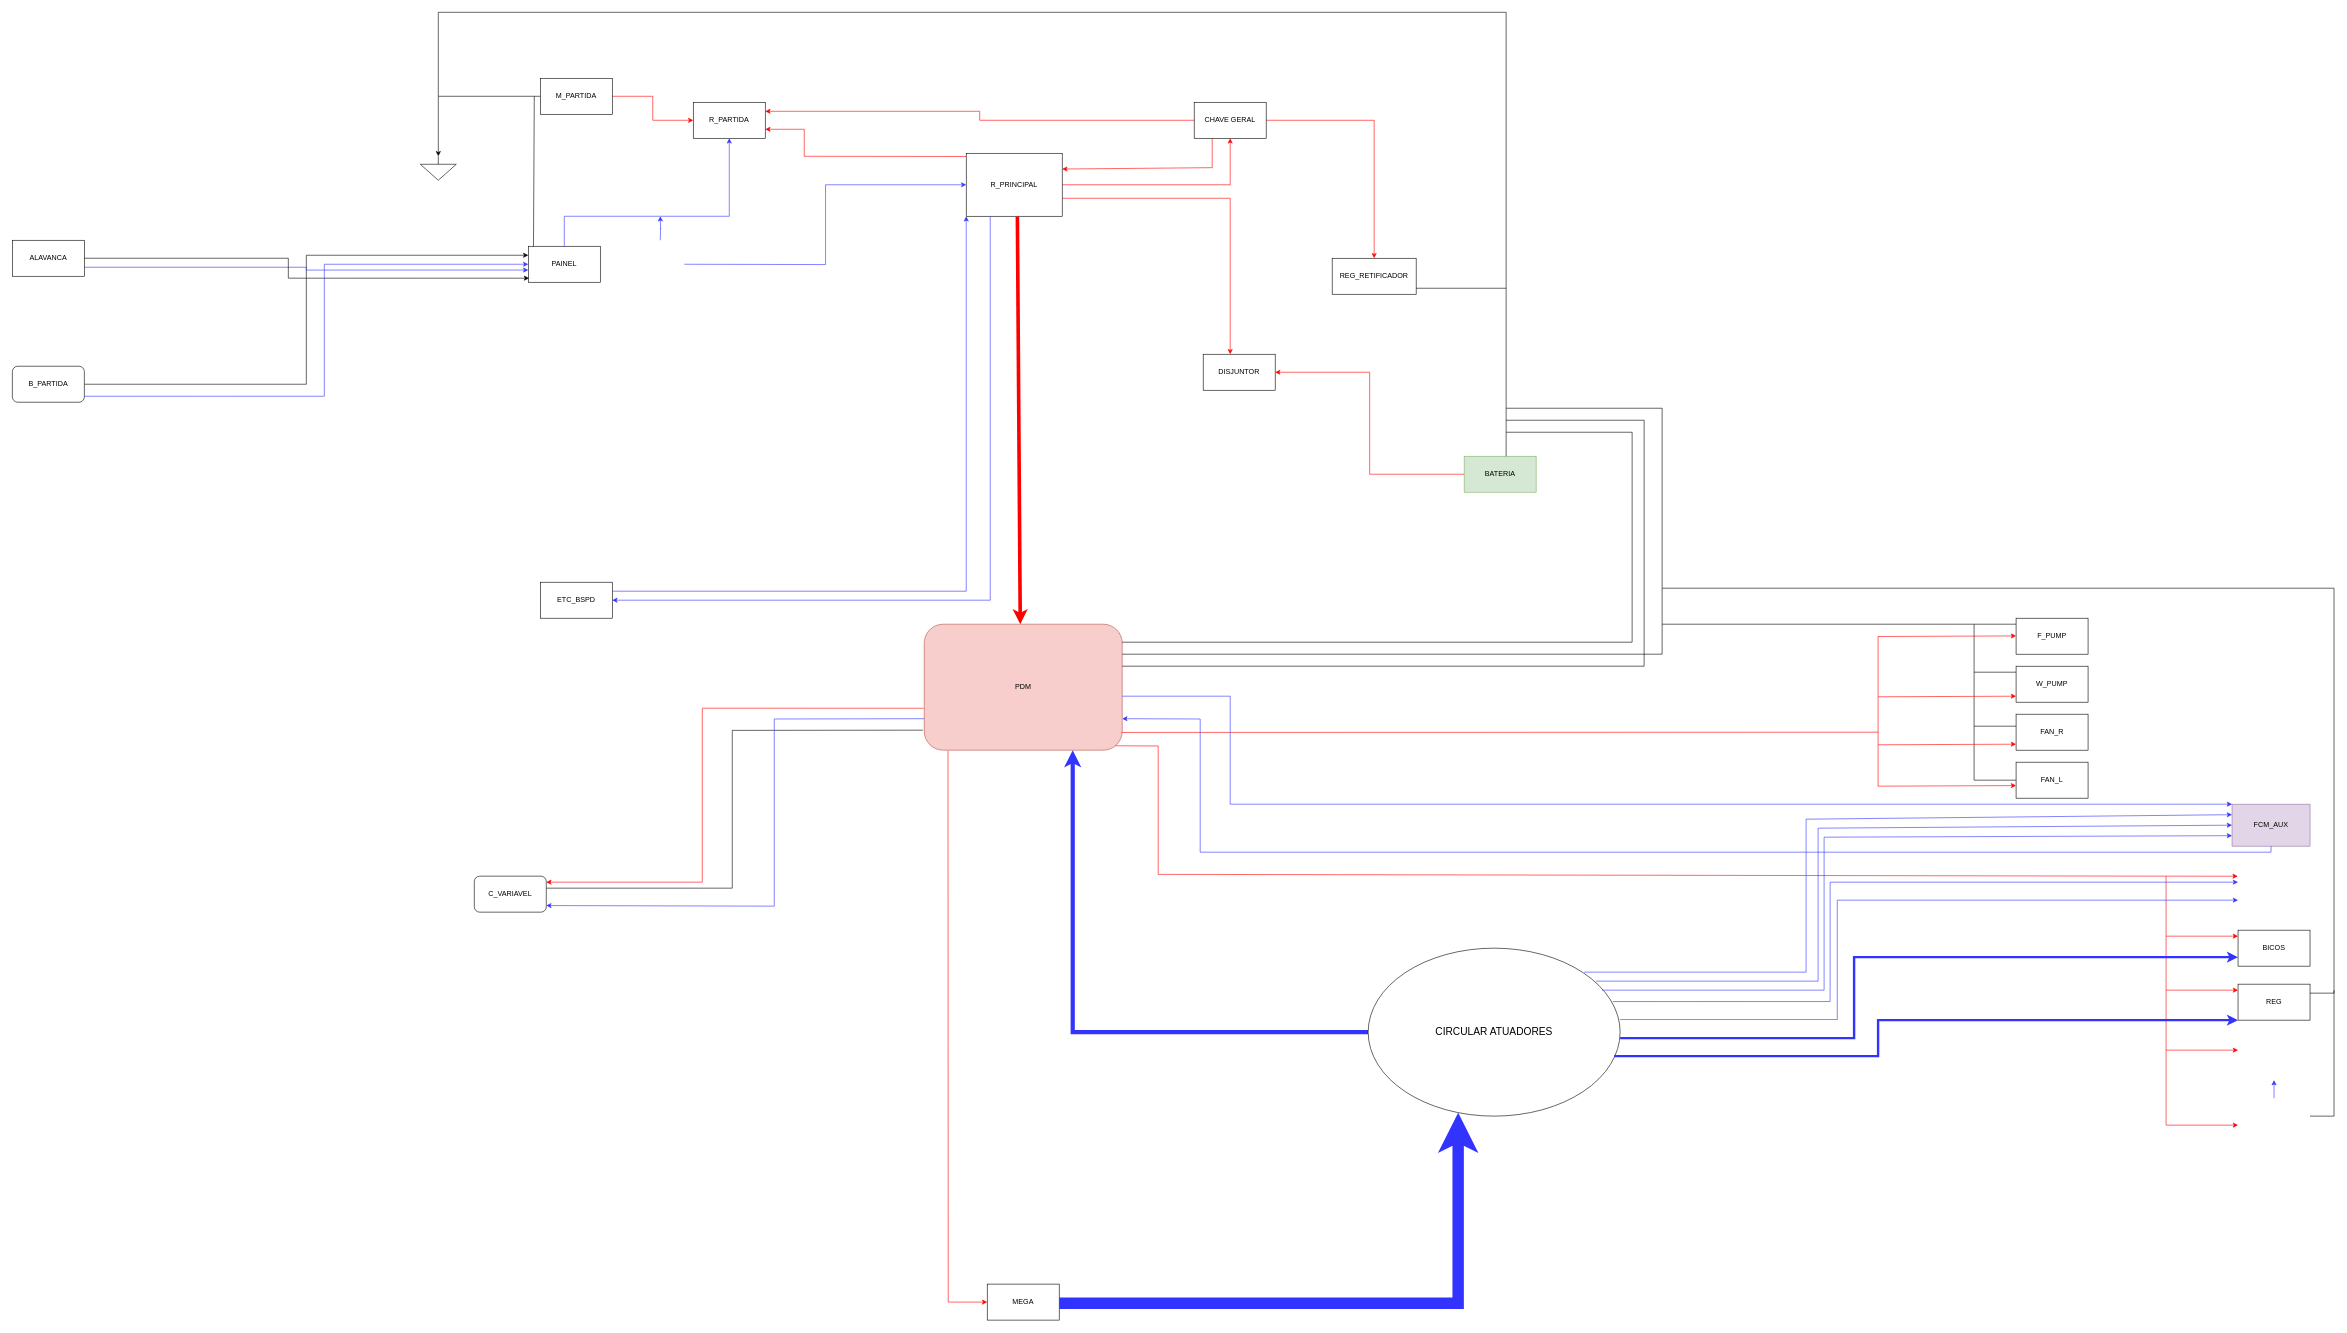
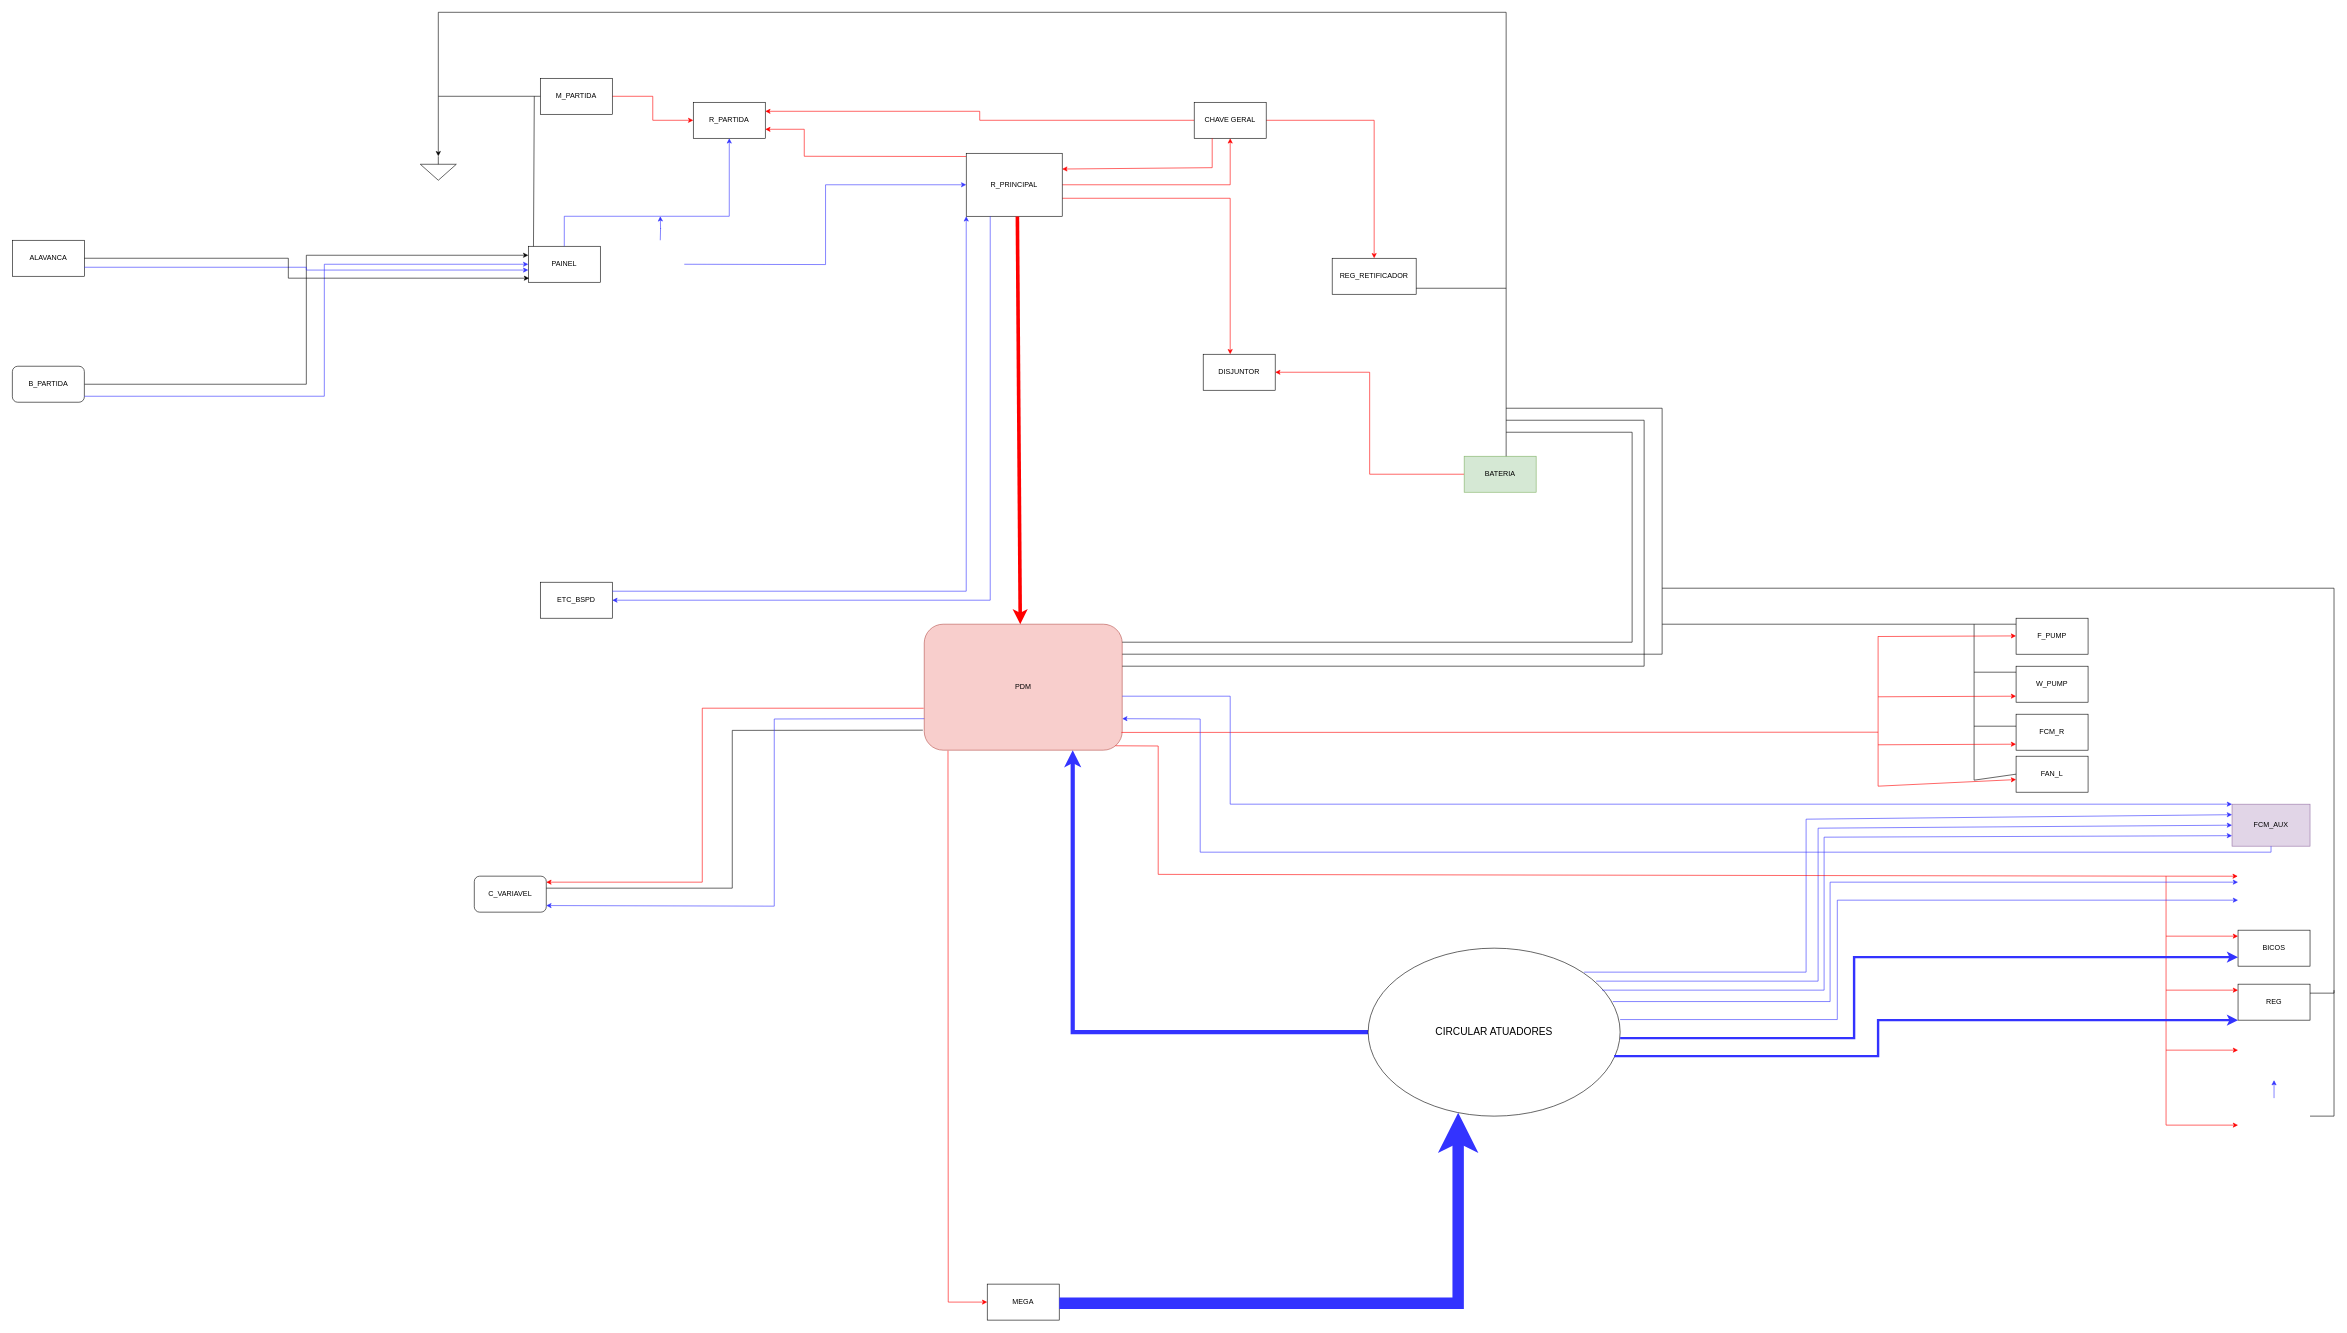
(2052, 732) -> (2052, 732)
(2052, 780) -> (2052, 774)
